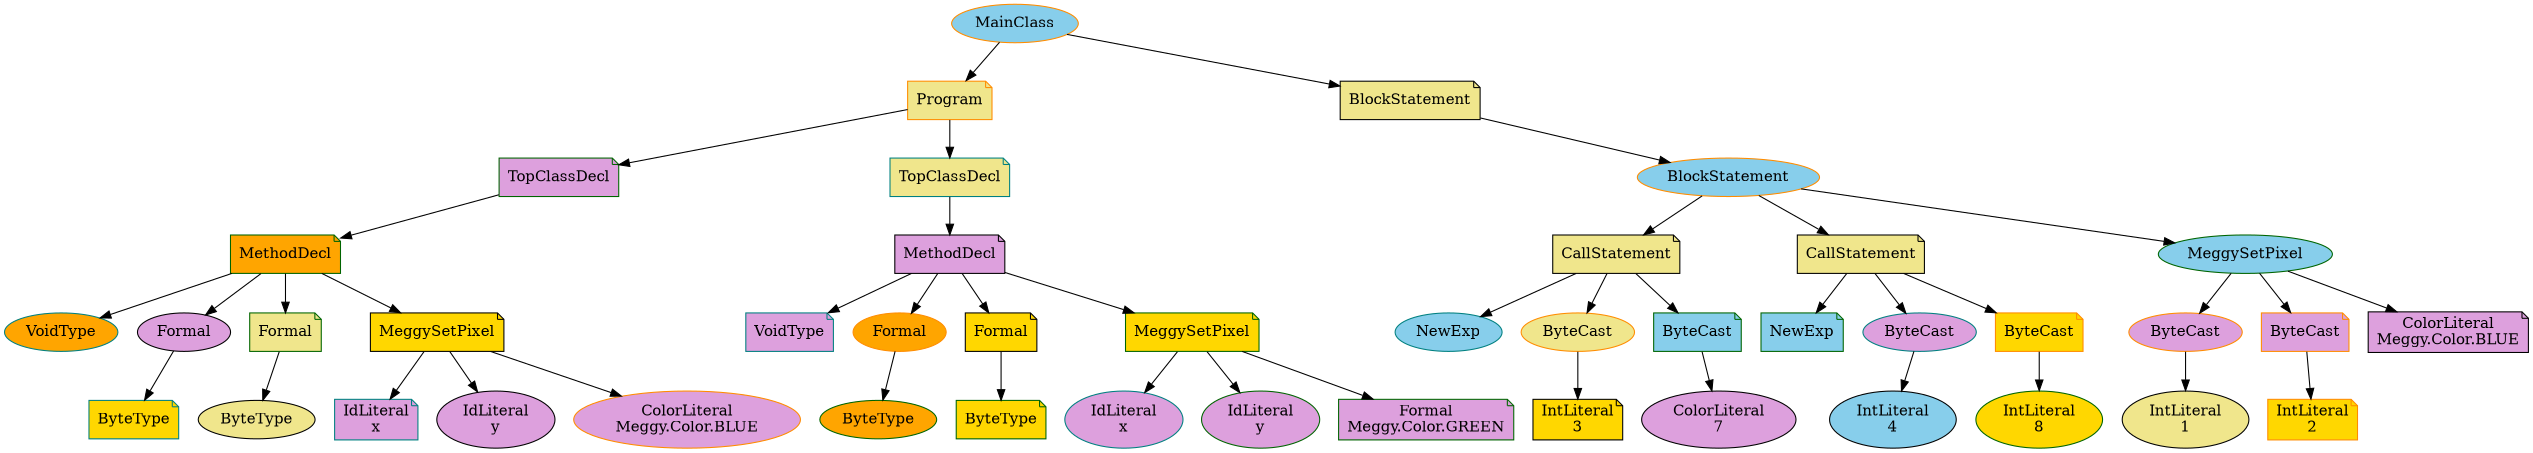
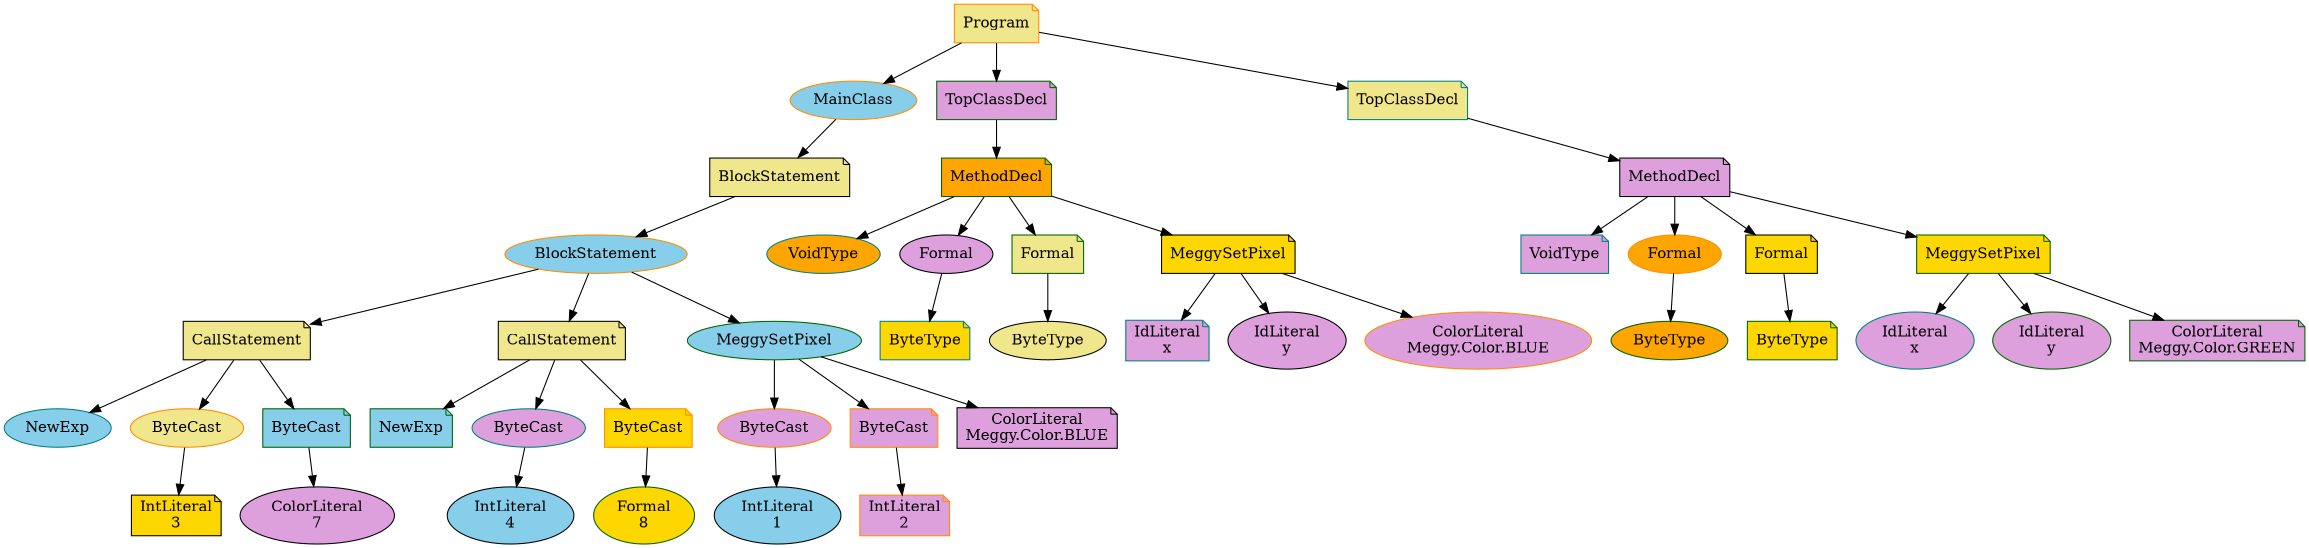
(986, 57) -> (927, 61)
(1426, 420) -> (2217, 341)
(2039, 420) -> (644, 515)
(2186, 420) -> (778, 515)
(2313, 420) -> (905, 515)
